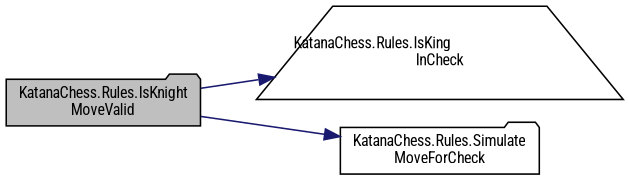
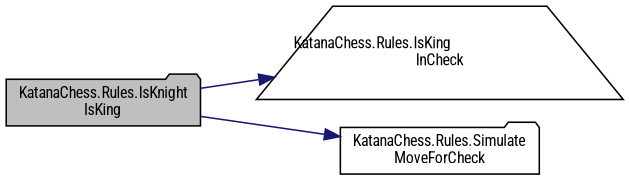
(103, 103) -> (103, 103)
